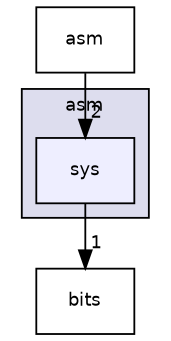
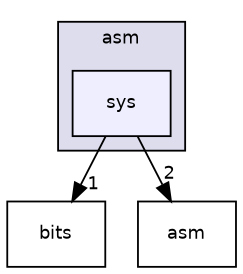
(85, 100) -> (151, 162)
